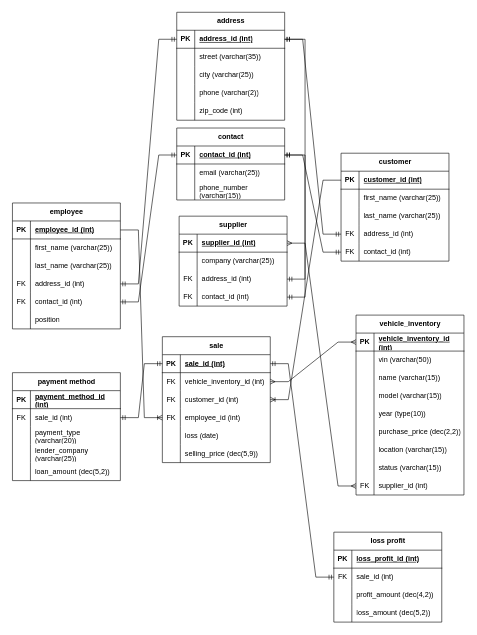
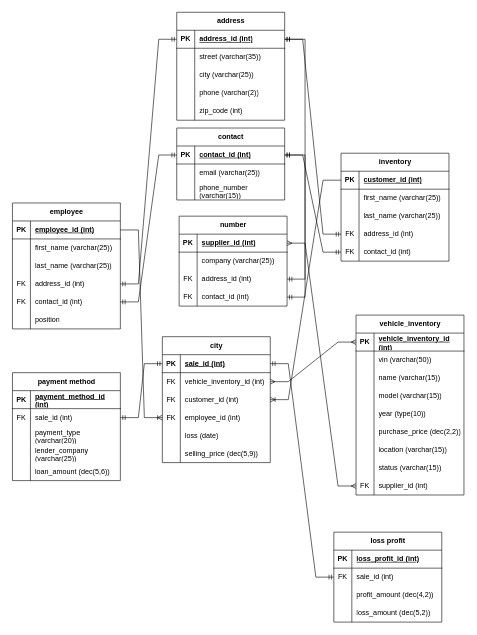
(395, 162) -> (395, 162)
(233, 225) -> (233, 225)
(217, 346) -> (217, 346)
(77, 472) -> (77, 472)
